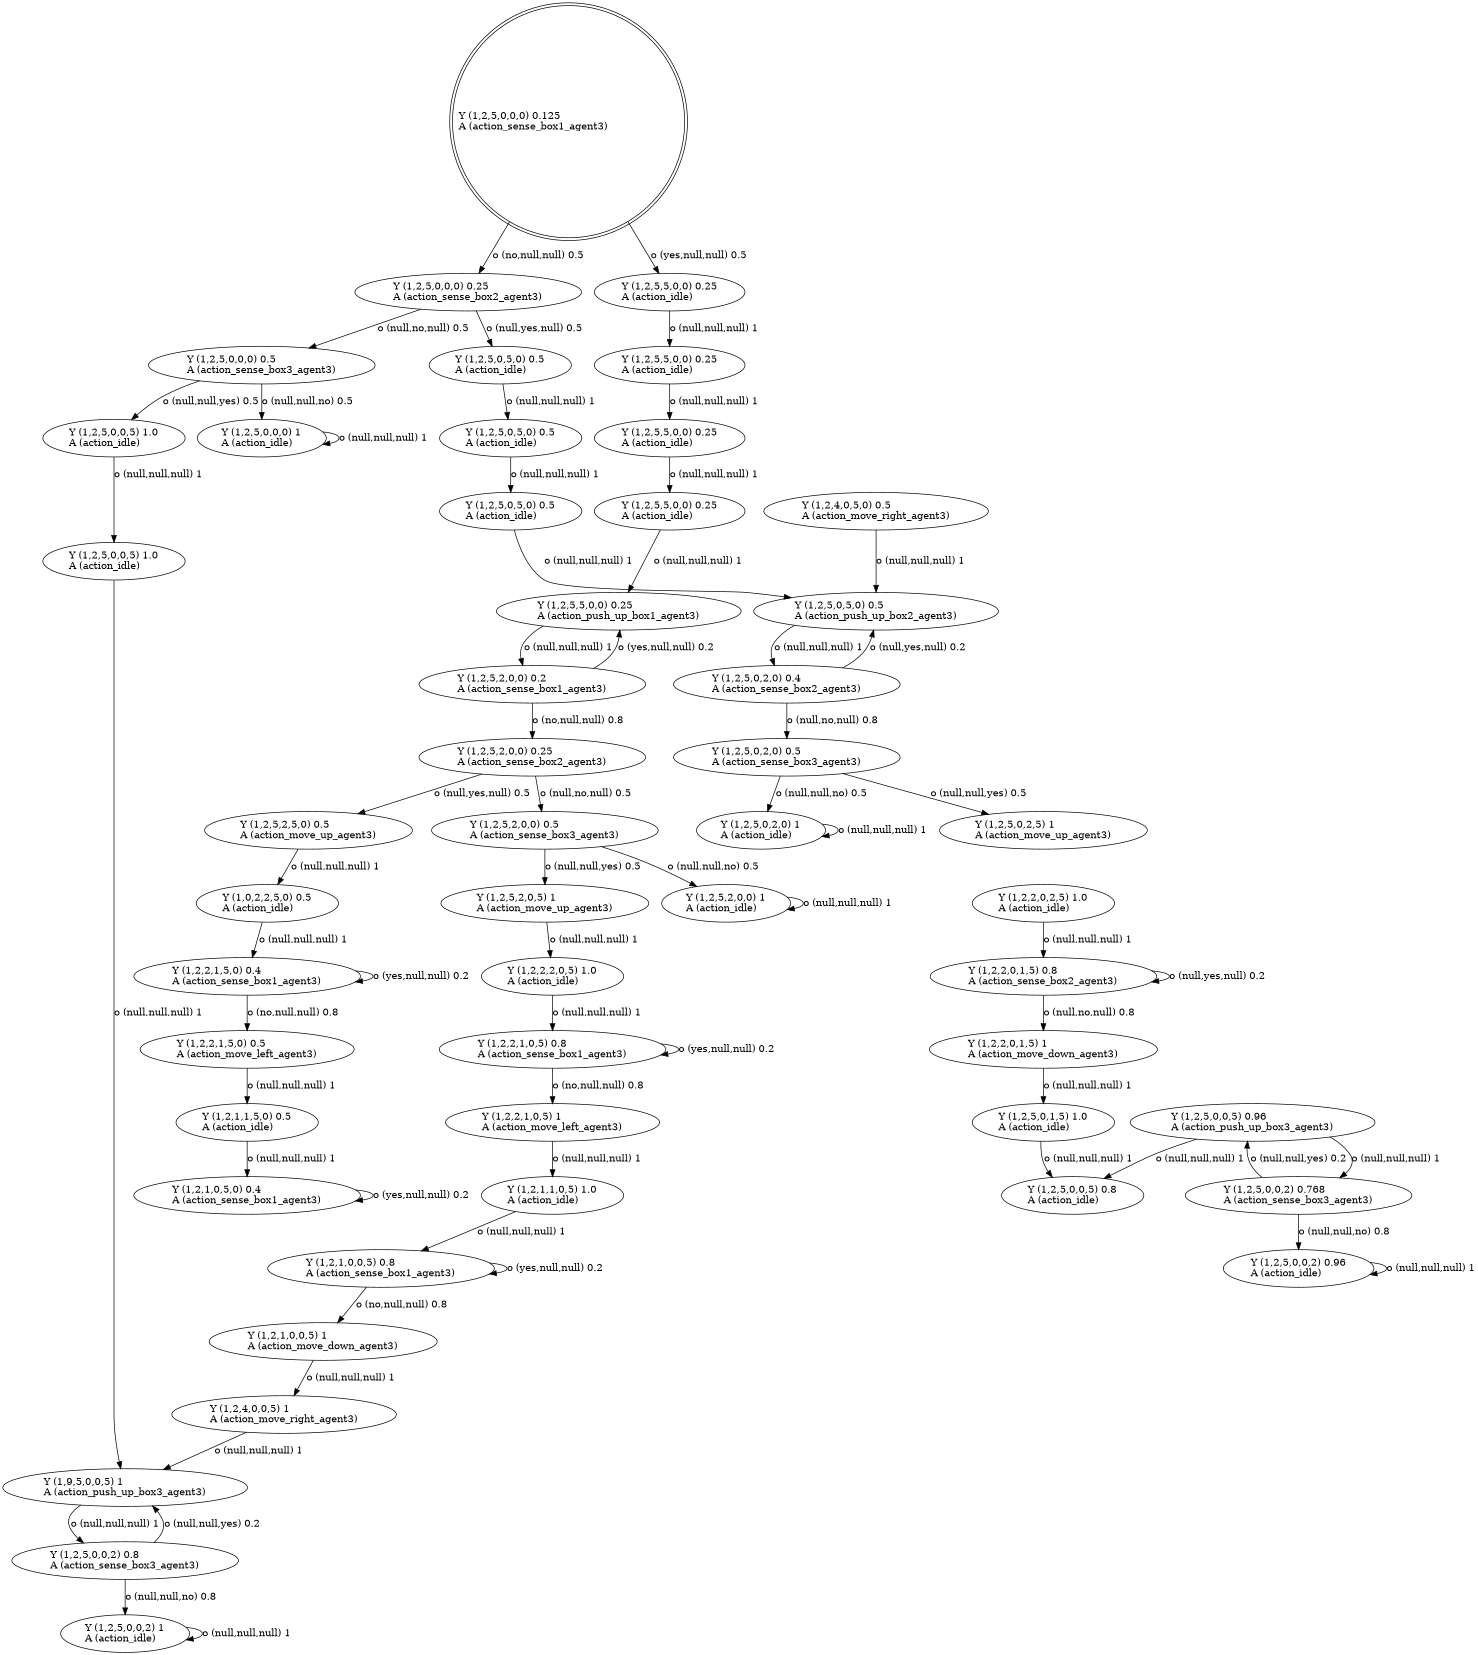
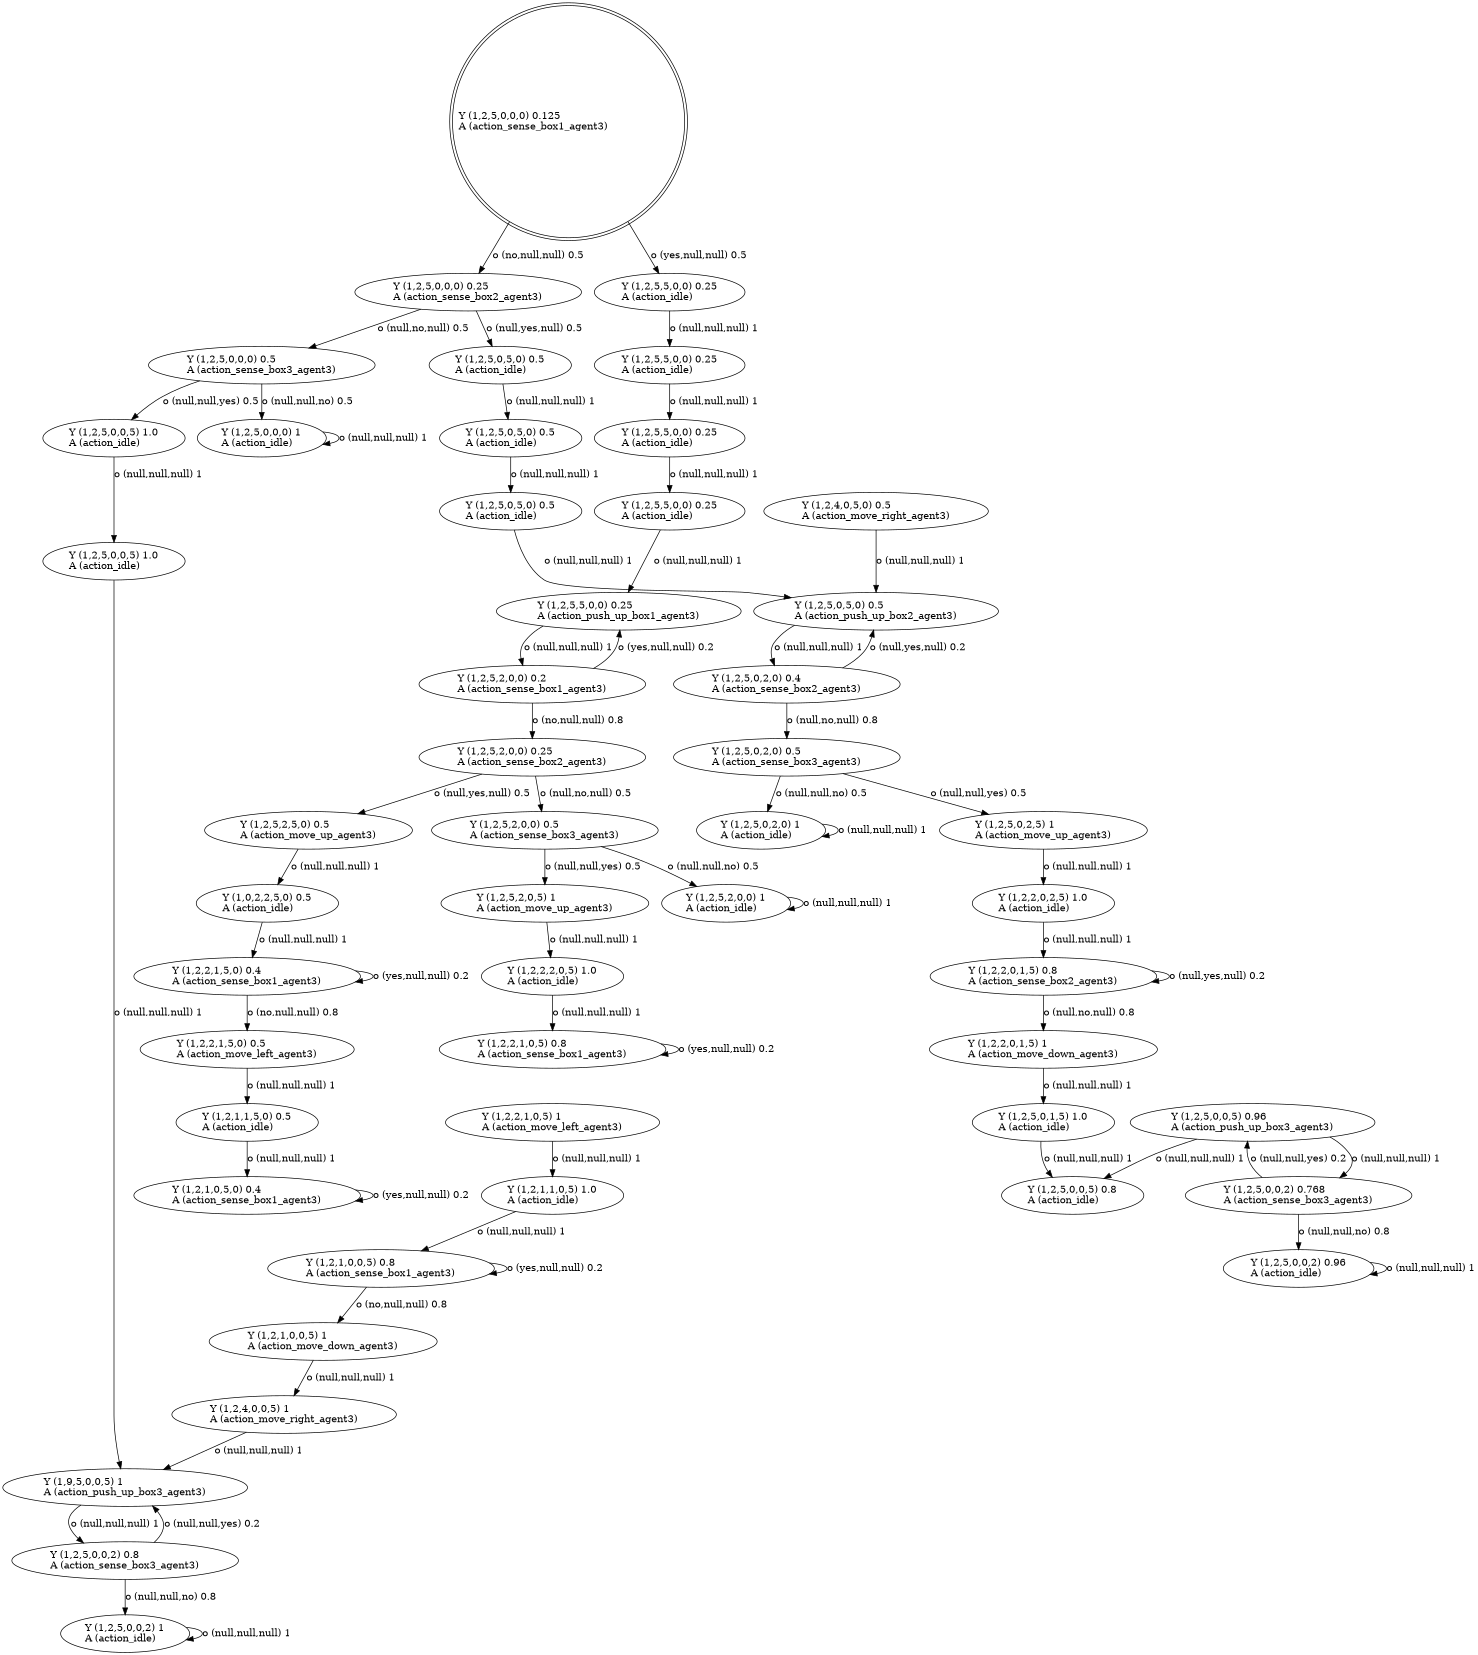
none -> (1043, 863)
(553, 1082) -> none
